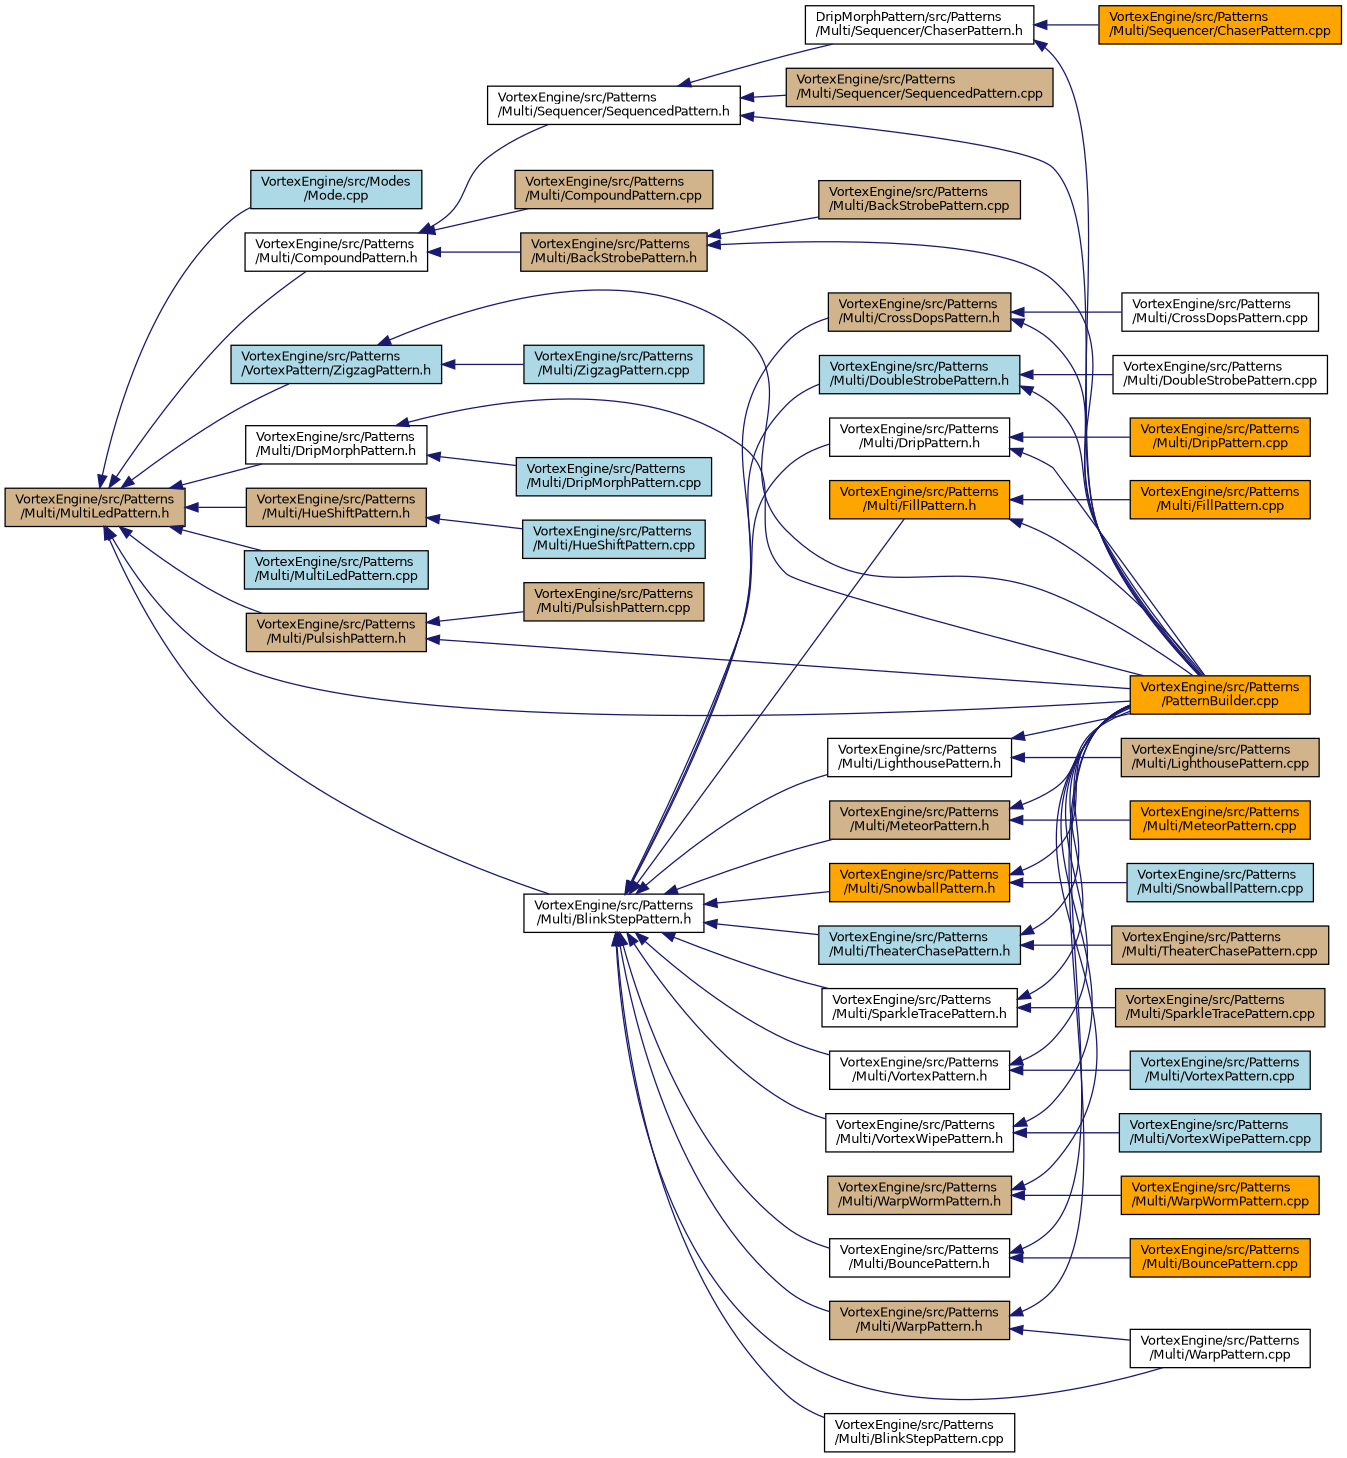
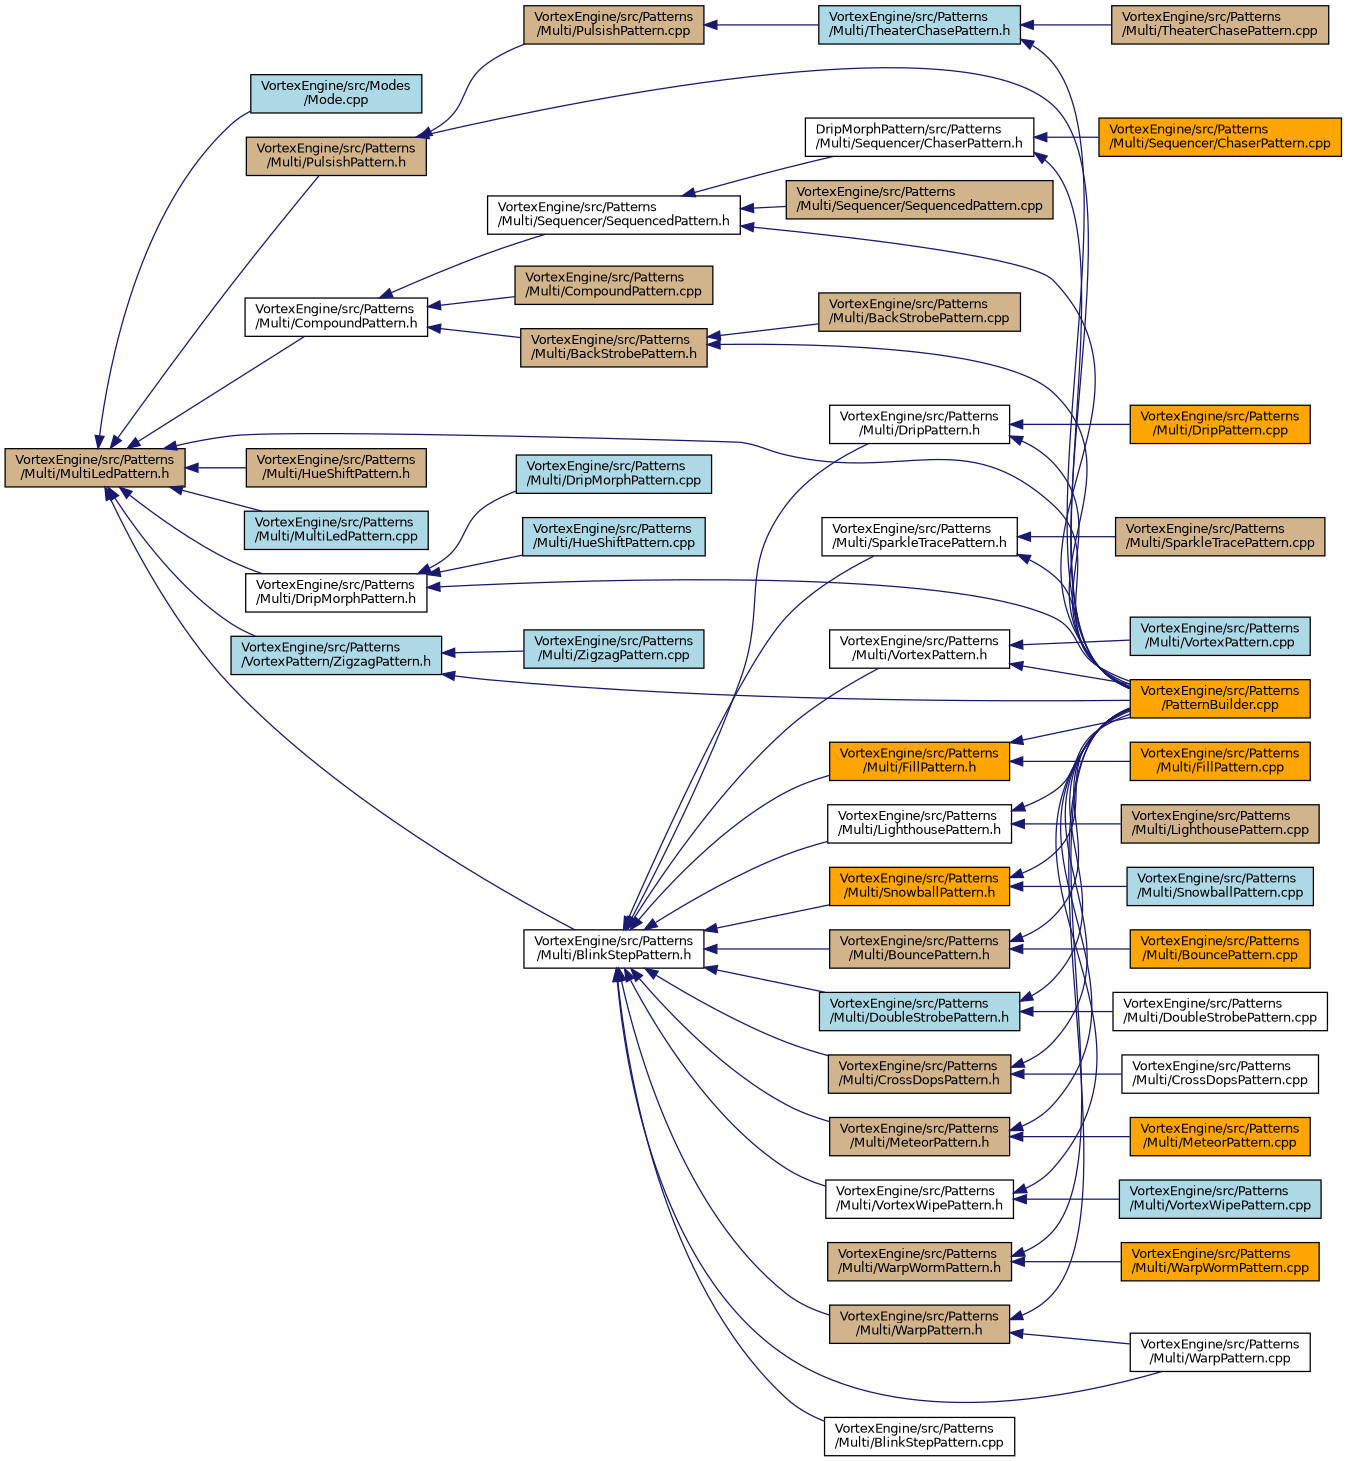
(481, 524) -> (481, 564)
(768, 929) -> (768, 25)
(920, 1258) -> (920, 949)
